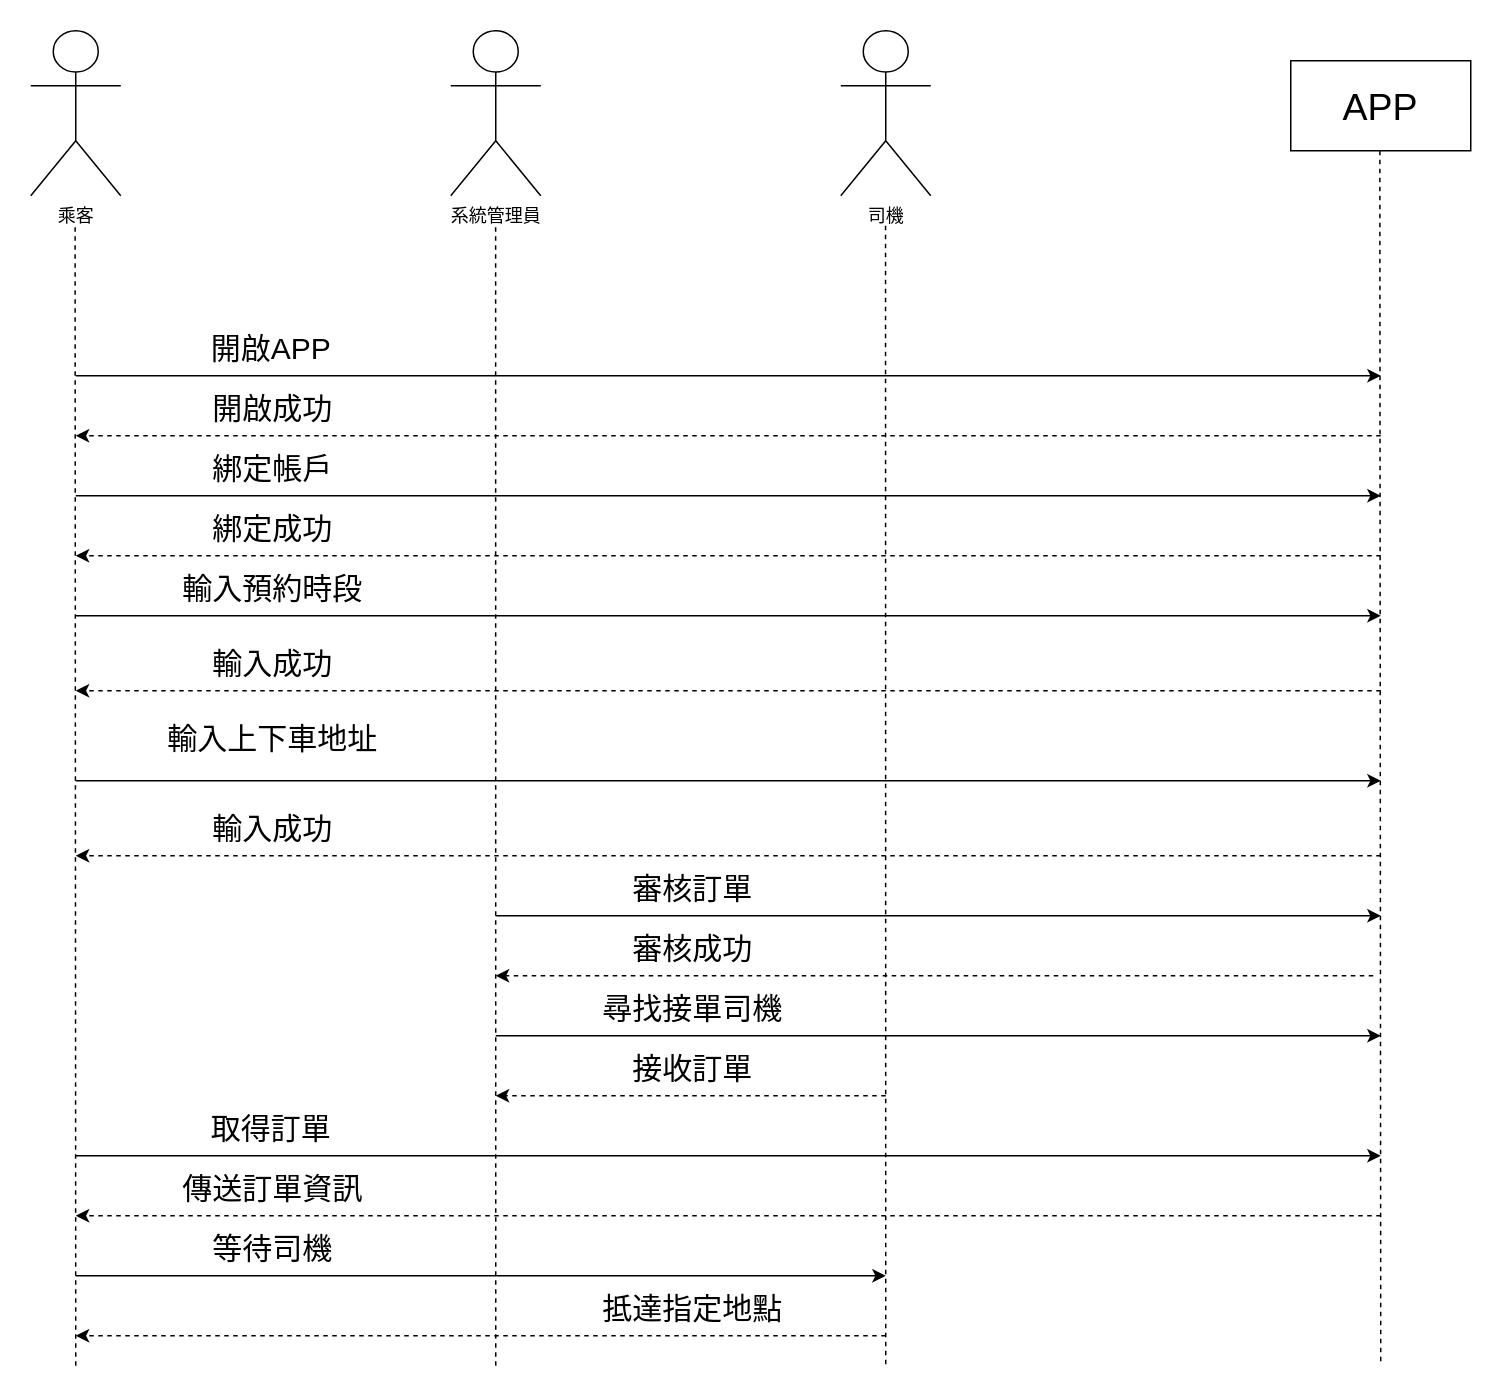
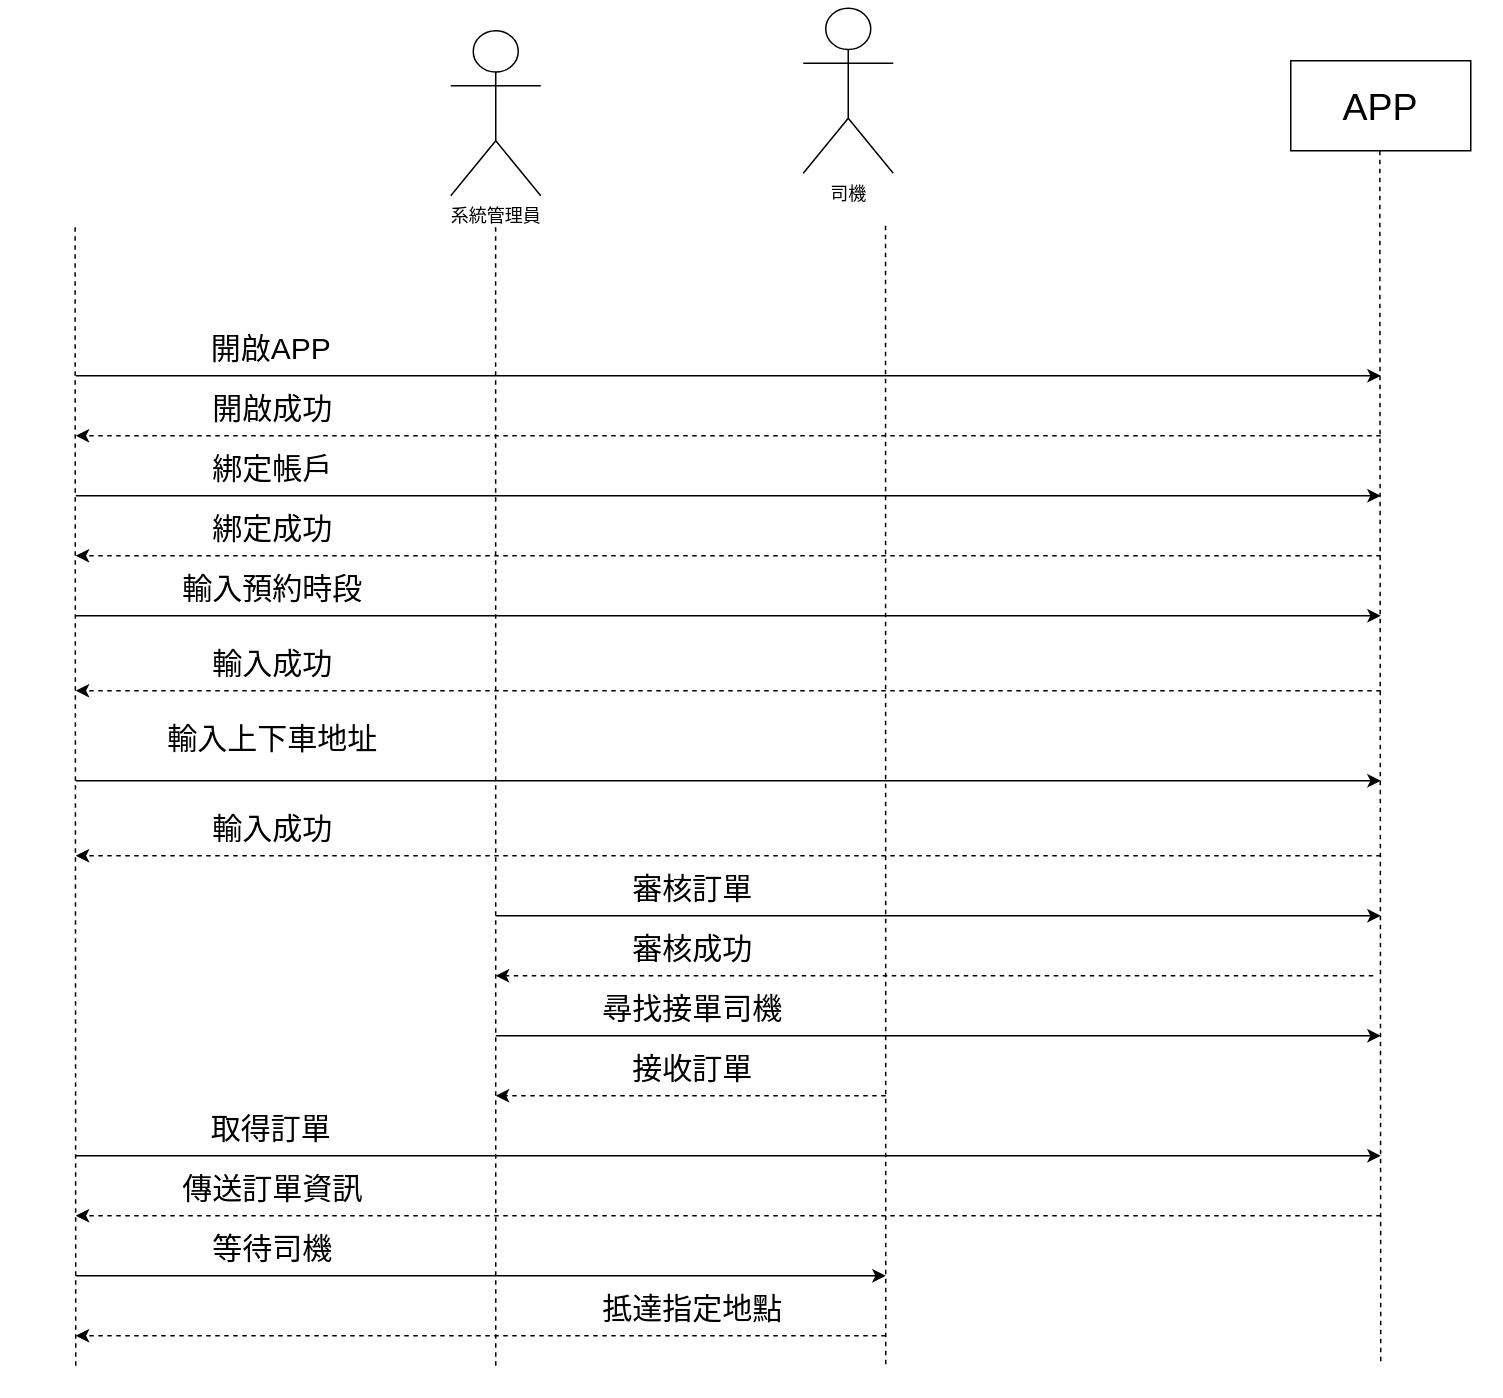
(76, 113) -> none
(886, 113) -> (848, 91)
